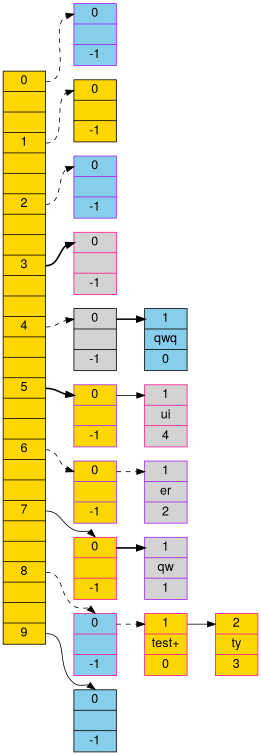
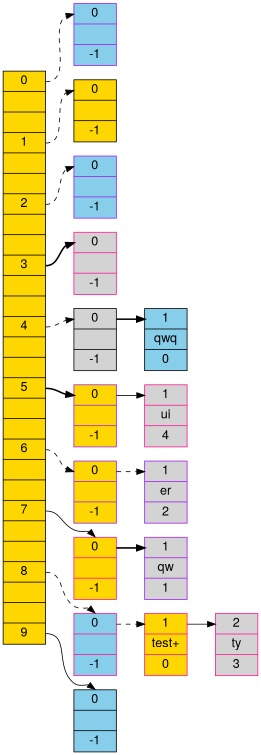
(237, 645) -> (237, 645)
